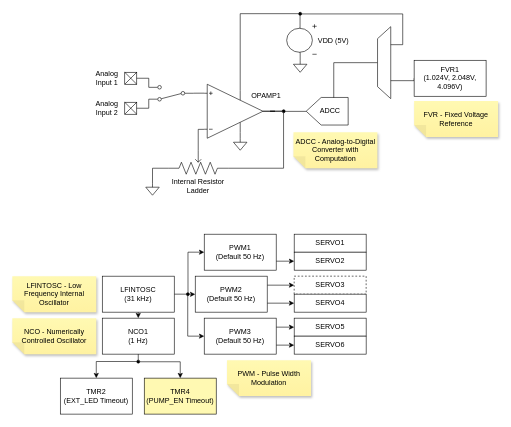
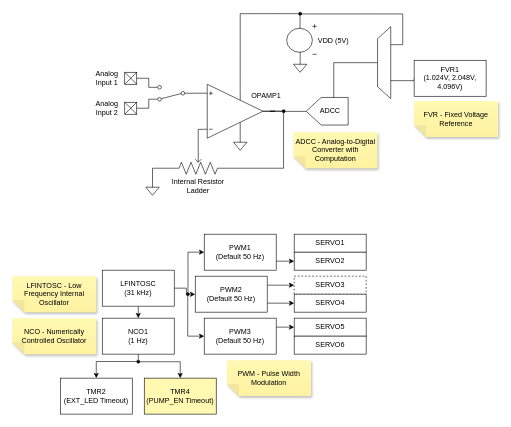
(138, 294) -> (138, 288)
(288, 345) -> none
